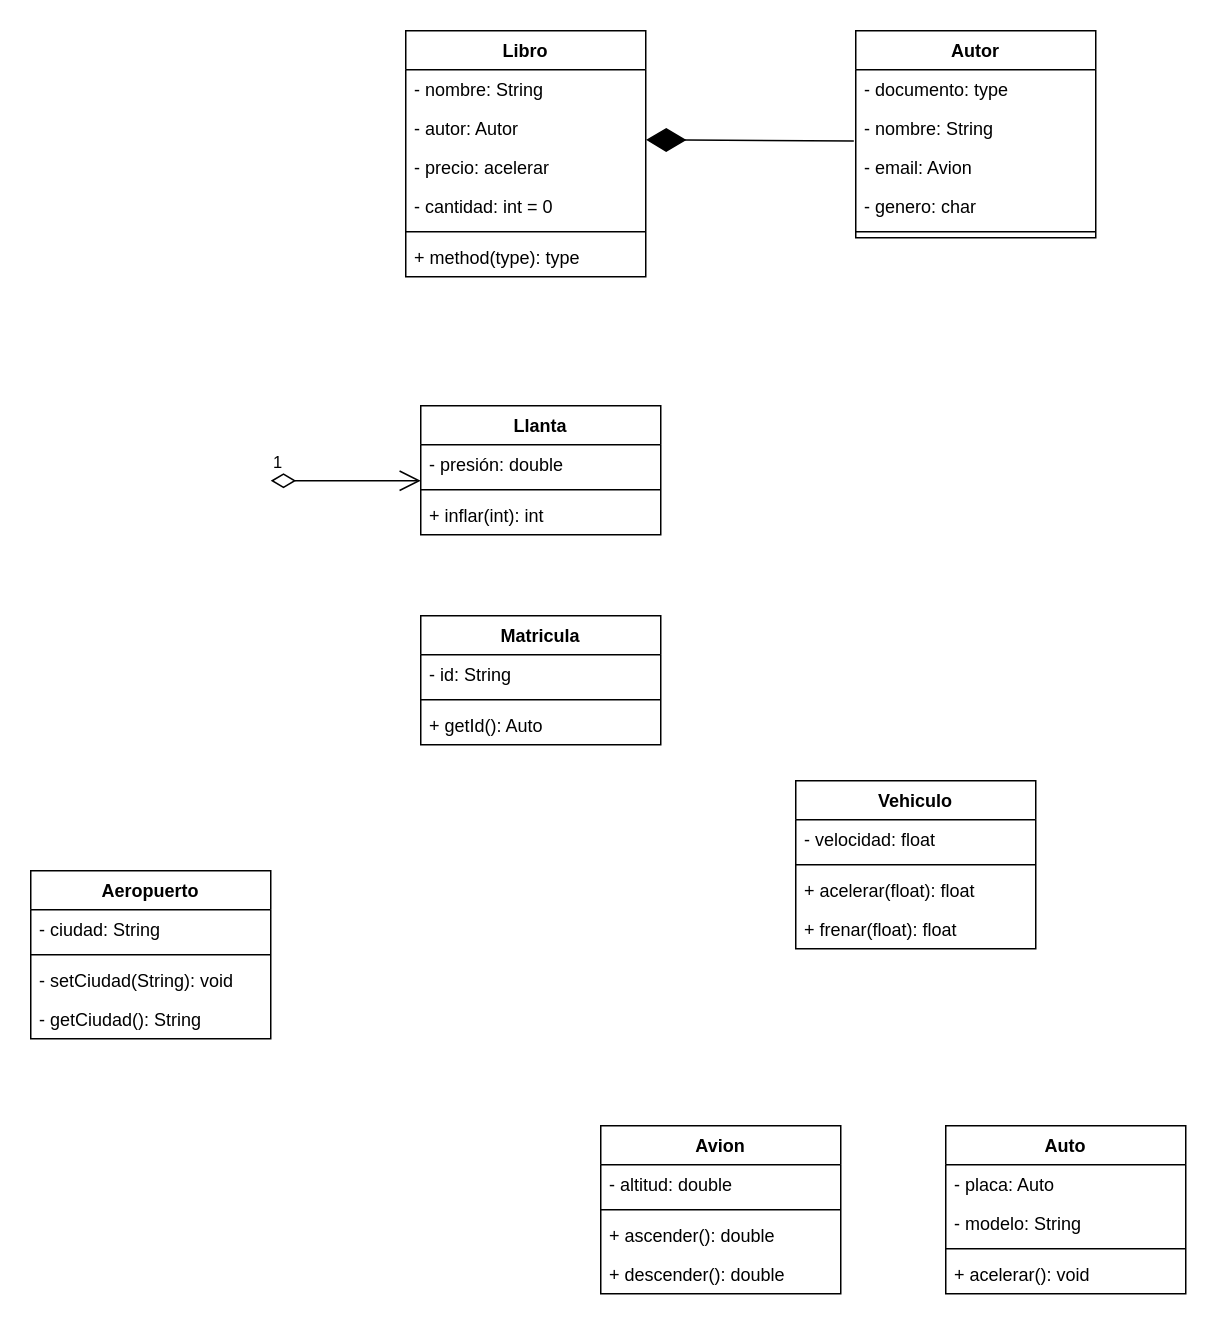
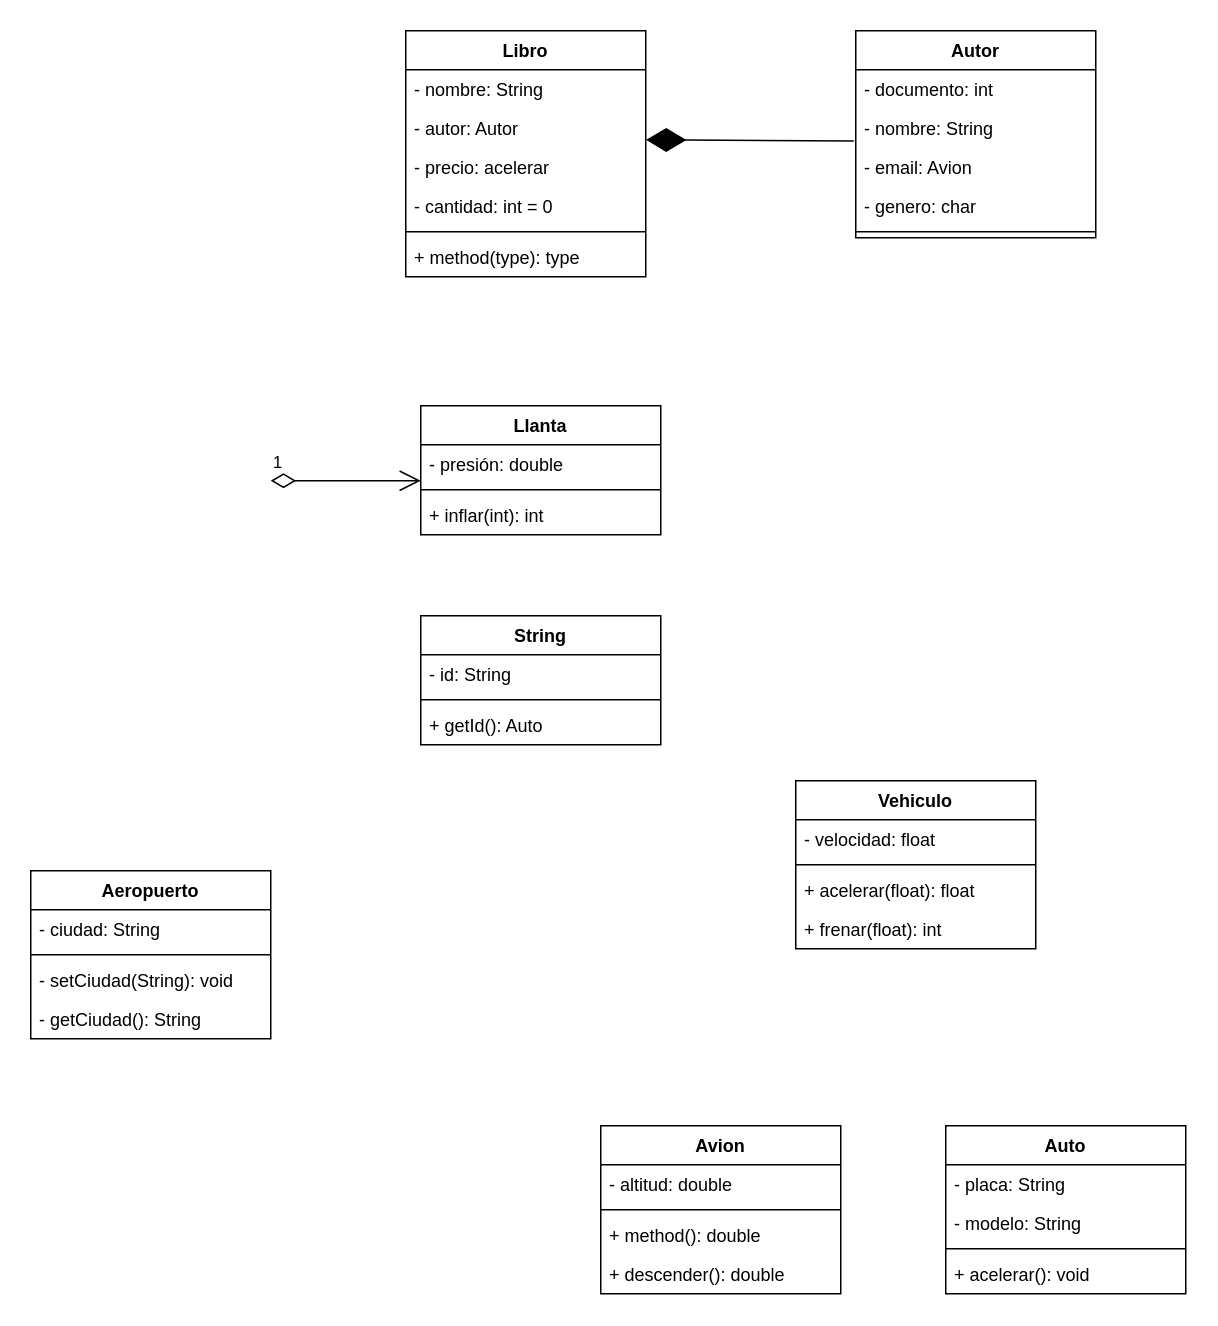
(943, 90) -> (935, 90)
(540, 636) -> (540, 636)
(903, 930) -> (893, 930)
(1010, 1185) -> (1018, 1185)
(700, 1236) -> (690, 1236)
